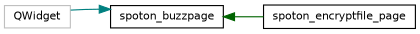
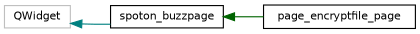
(85, 9) -> (96, 24)
(339, 17) -> (339, 17)
